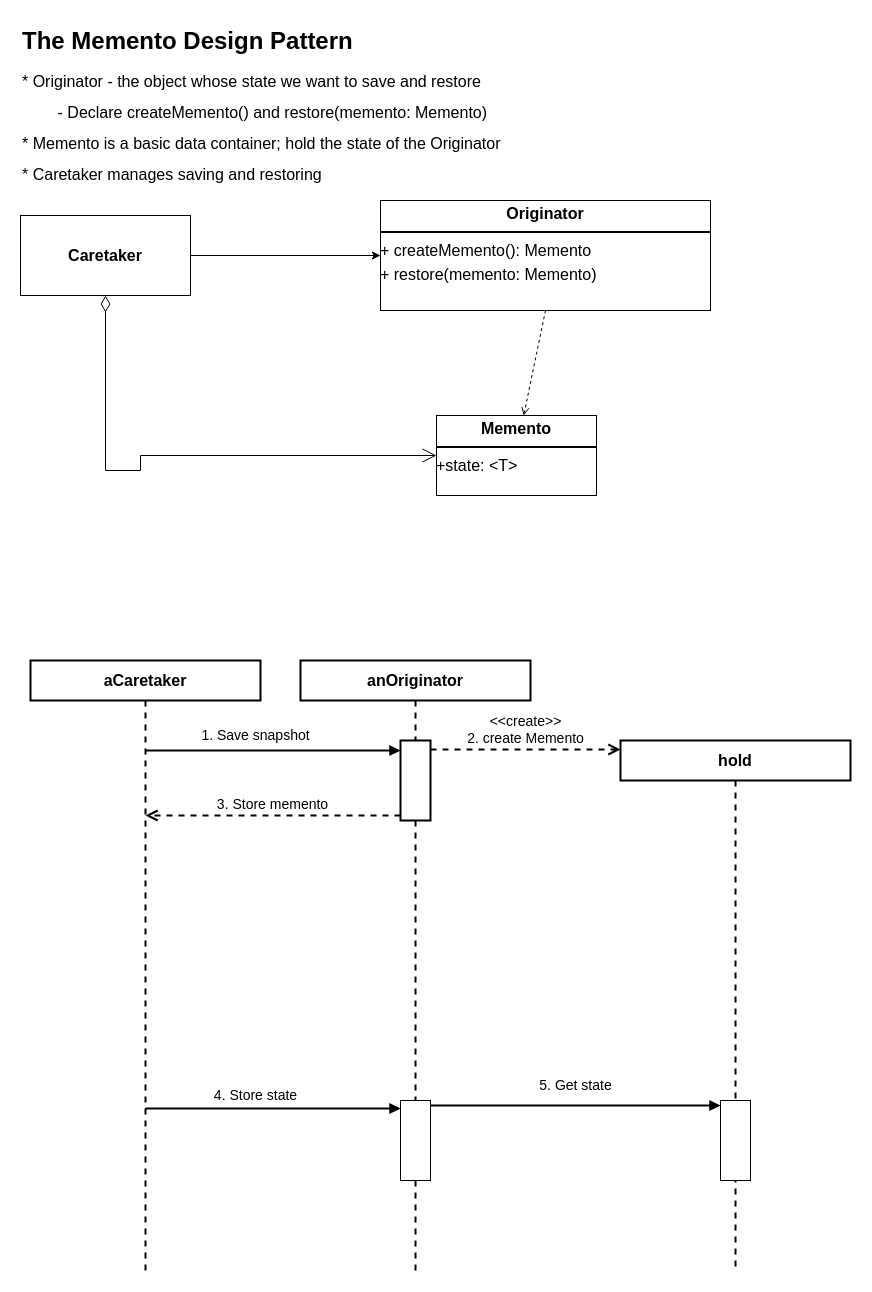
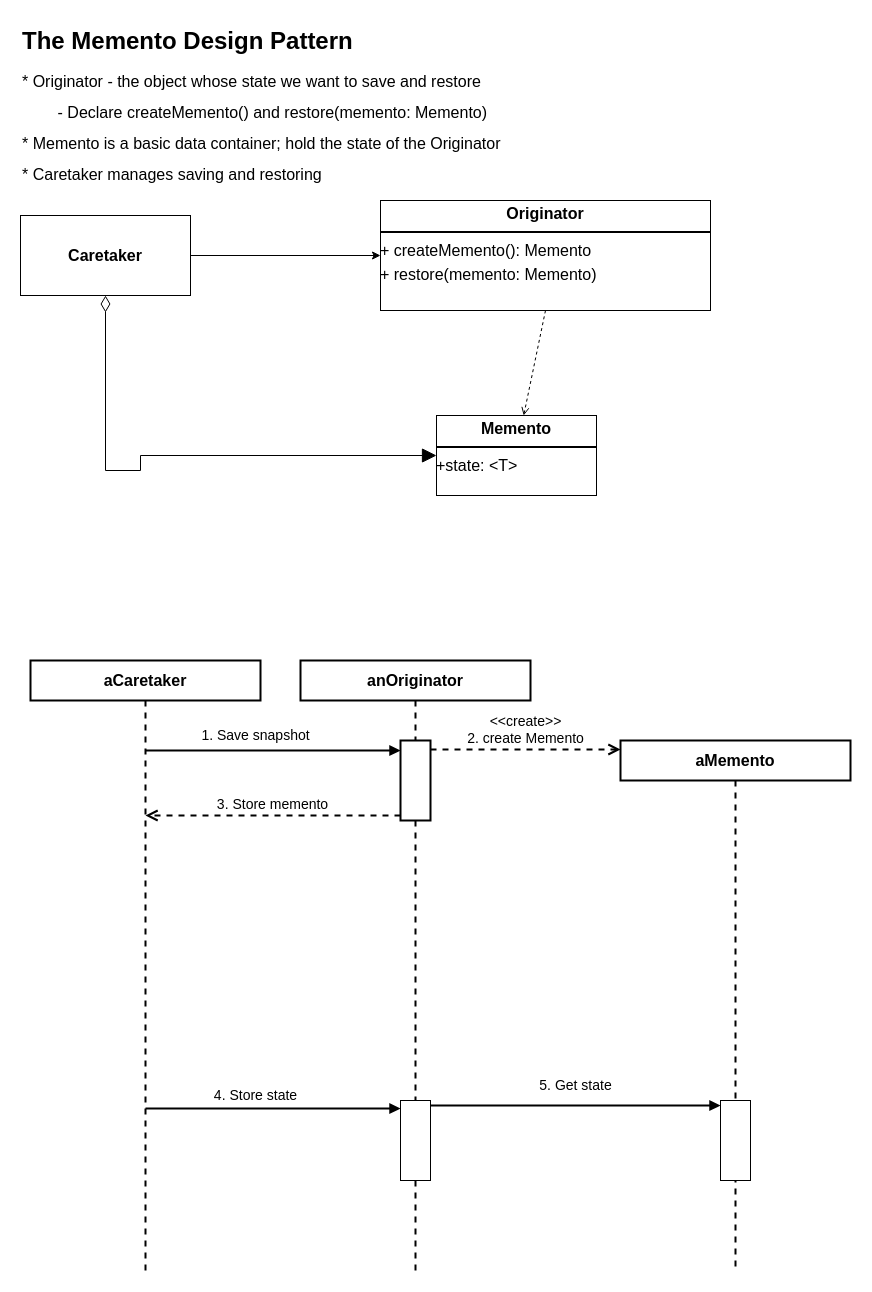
(426, 456) -> (421, 456)
(736, 761) -> (736, 761)
